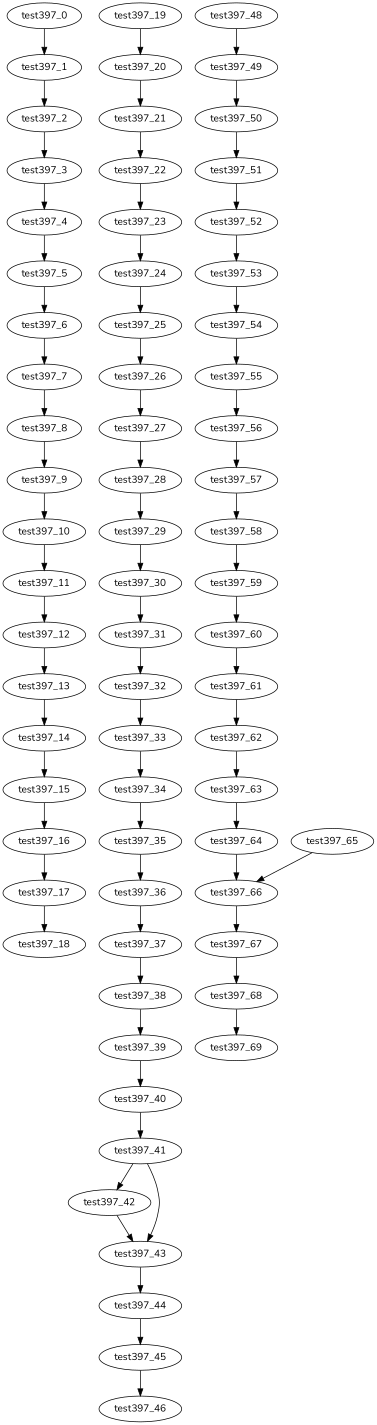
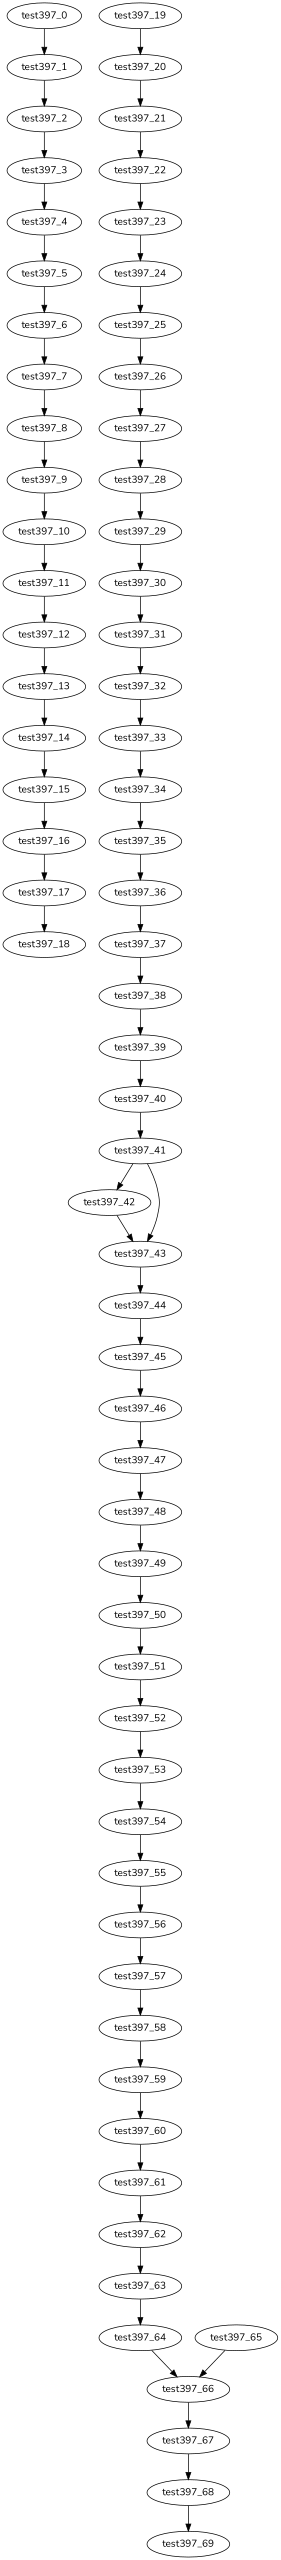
none -> (140, 1461)
